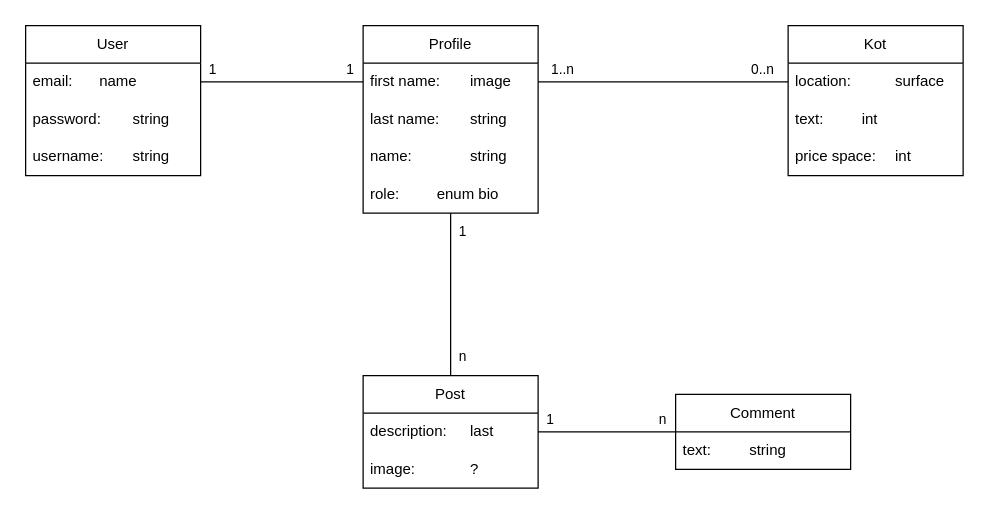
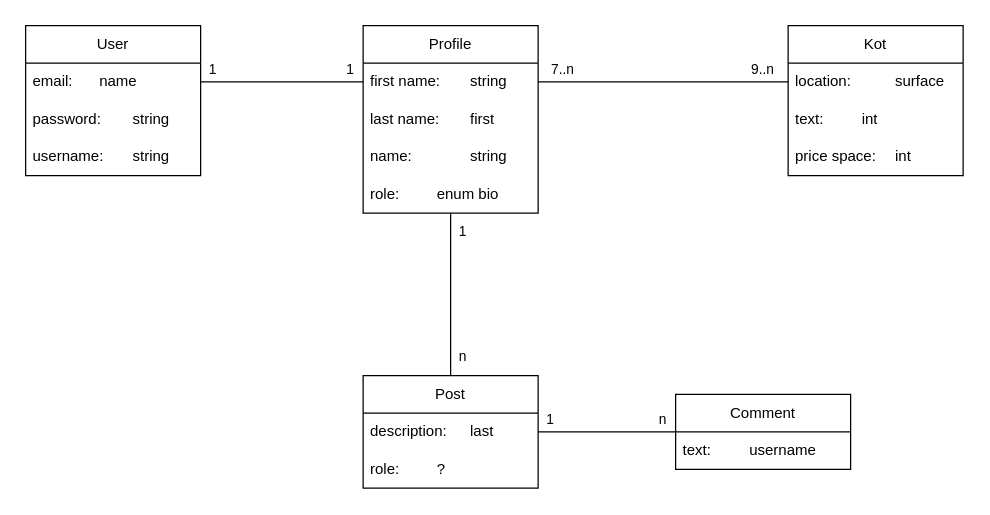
(563, 69) -> (563, 69)
(763, 69) -> (763, 69)
(434, 82) -> (438, 82)
(434, 119) -> (430, 119)
(734, 451) -> (744, 451)
(405, 469) -> (400, 469)
